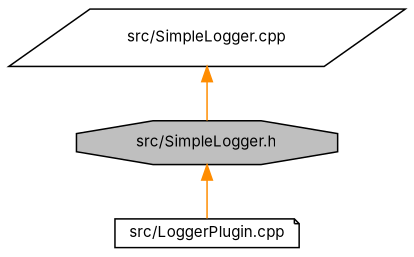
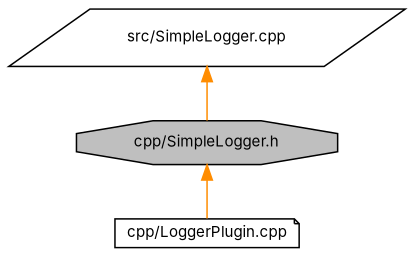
(207, 143) -> (207, 143)
(207, 233) -> (207, 233)
